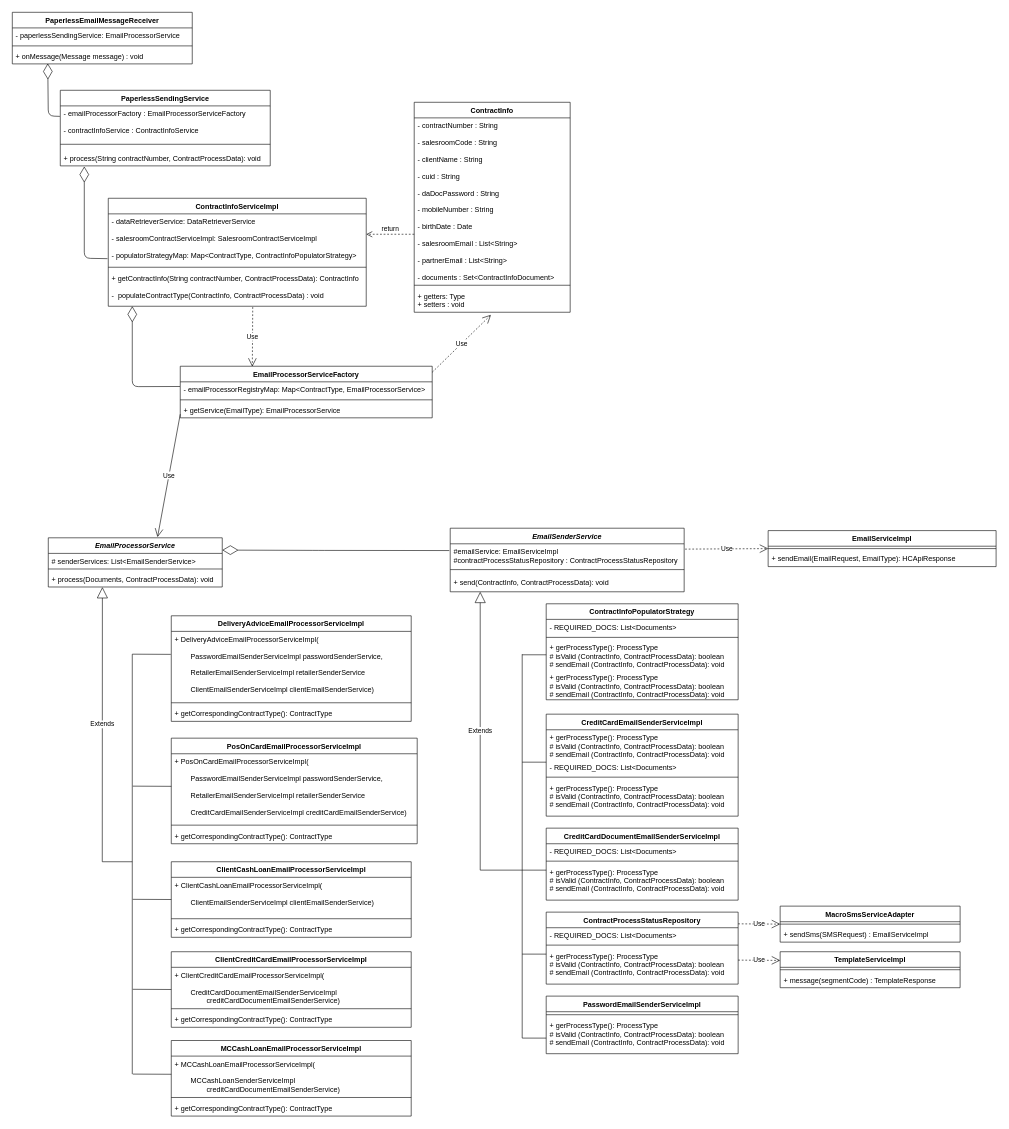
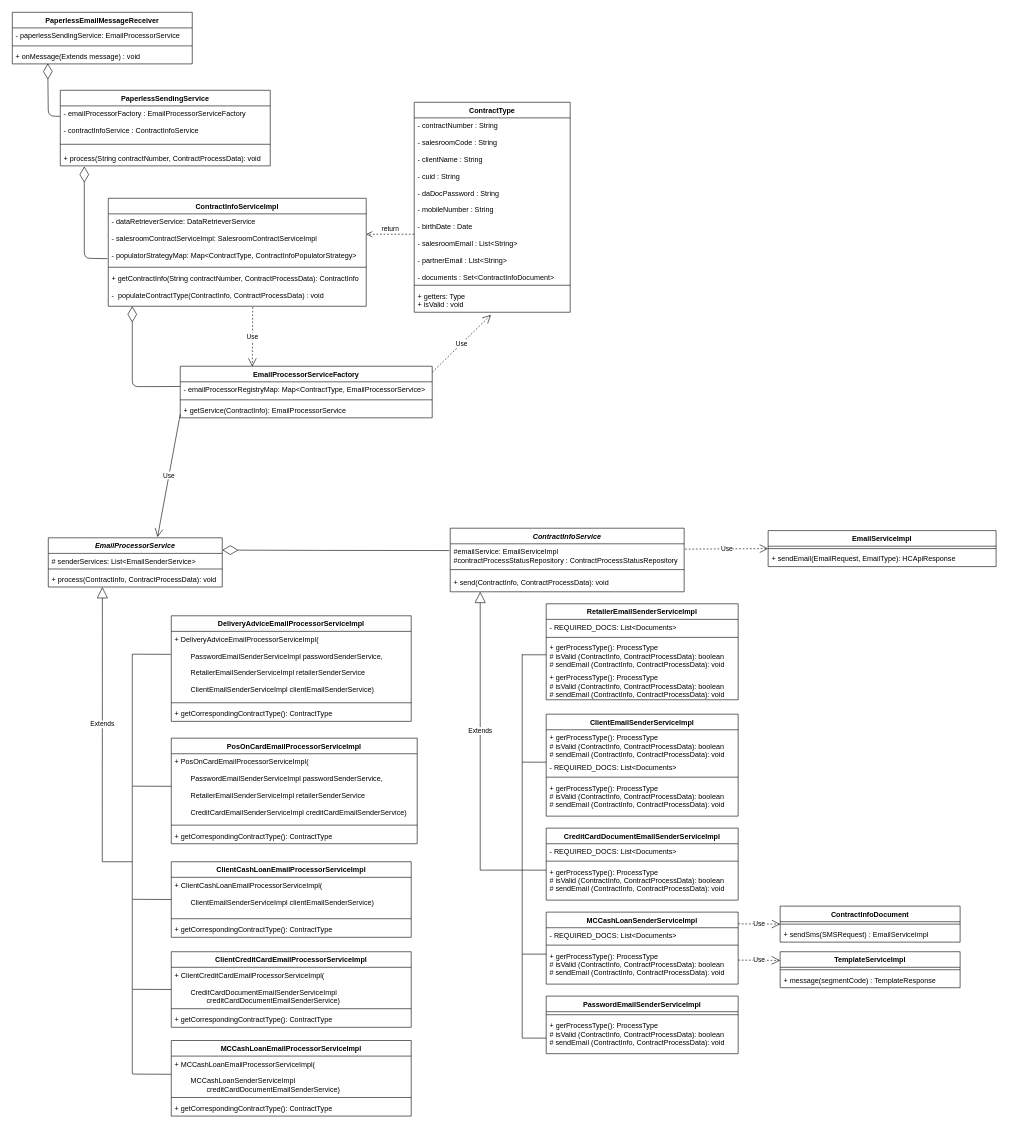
(81, 56) -> (81, 56)
(492, 110) -> (492, 110)
(445, 296) -> (445, 296)
(268, 410) -> (276, 410)
(567, 536) -> (567, 536)
(141, 580) -> (147, 580)
(642, 612) -> (642, 612)
(642, 722) -> (642, 722)
(870, 914) -> (870, 914)
(642, 920) -> (642, 920)
